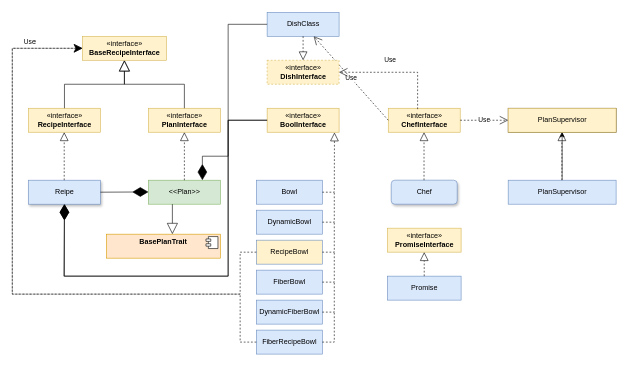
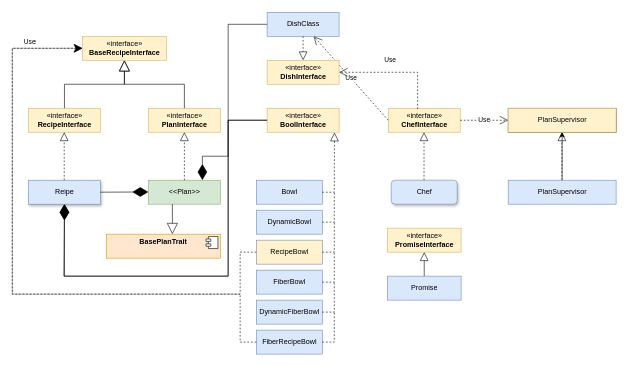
(303, 72) -> (303, 72)
(425, 268) -> (425, 268)
